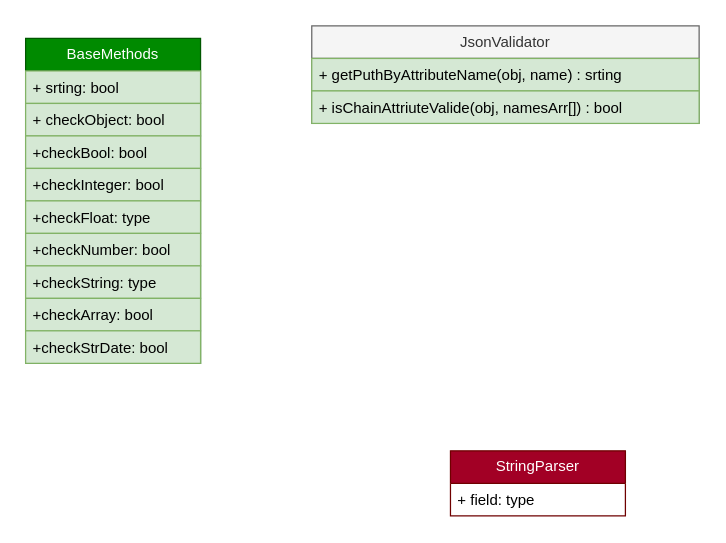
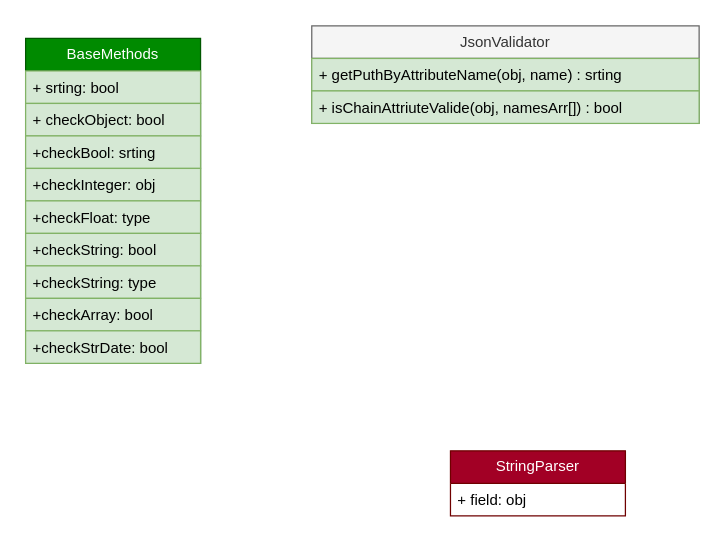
(93, 153) -> (101, 153)
(107, 186) -> (105, 186)
(103, 251) -> (101, 251)
(503, 501) -> (499, 501)
